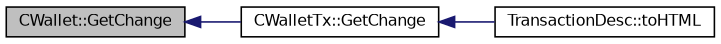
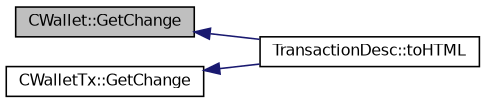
(221, 22) -> (235, 37)
